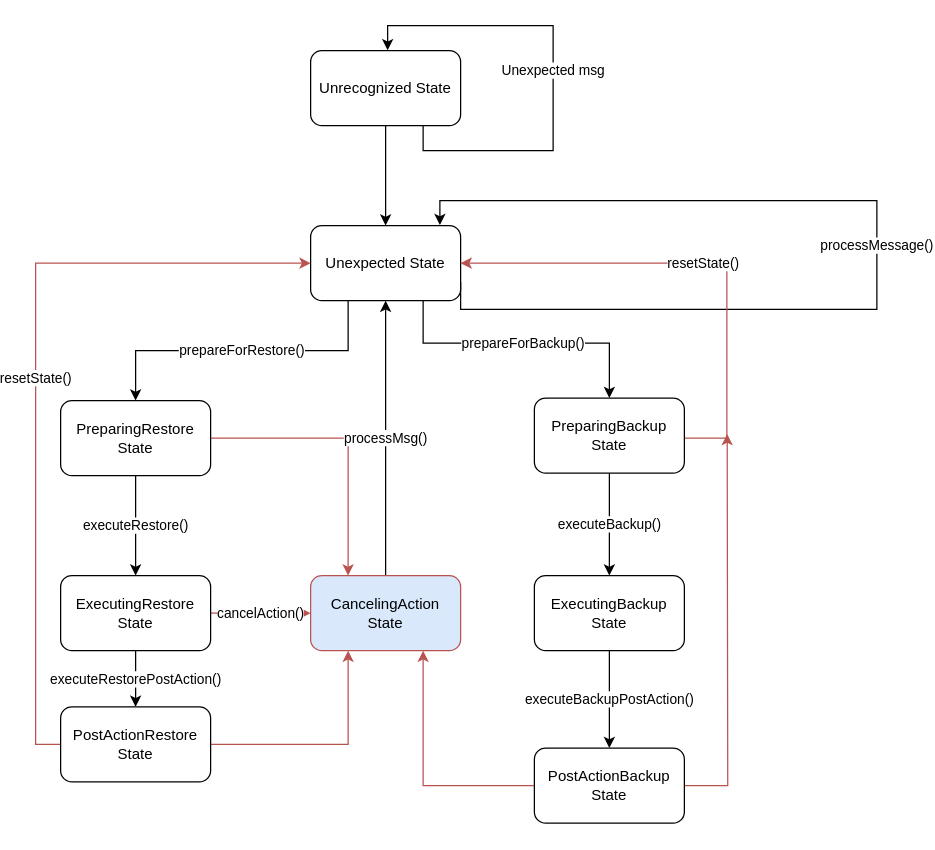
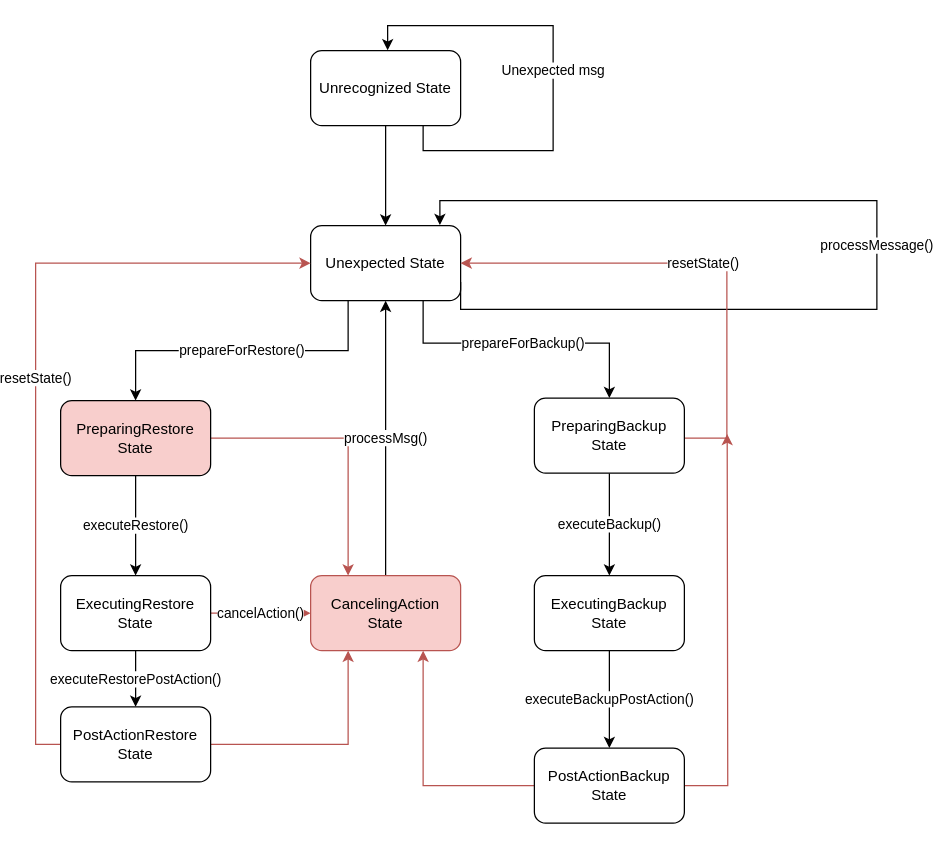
(136, 438) -> (136, 438)
(386, 613) -> (386, 613)
